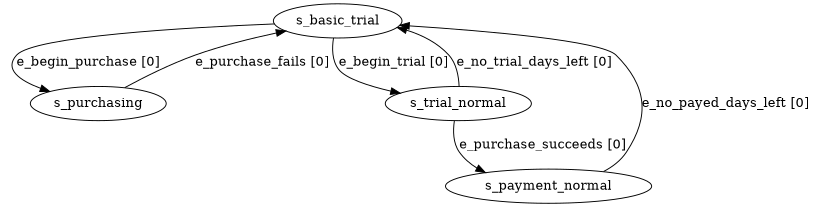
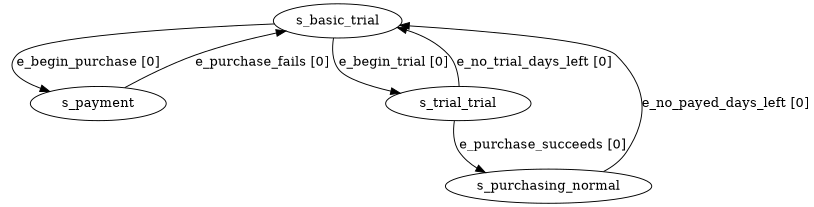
(98, 104) -> (98, 104)
(458, 104) -> (458, 104)
(549, 186) -> (549, 186)
